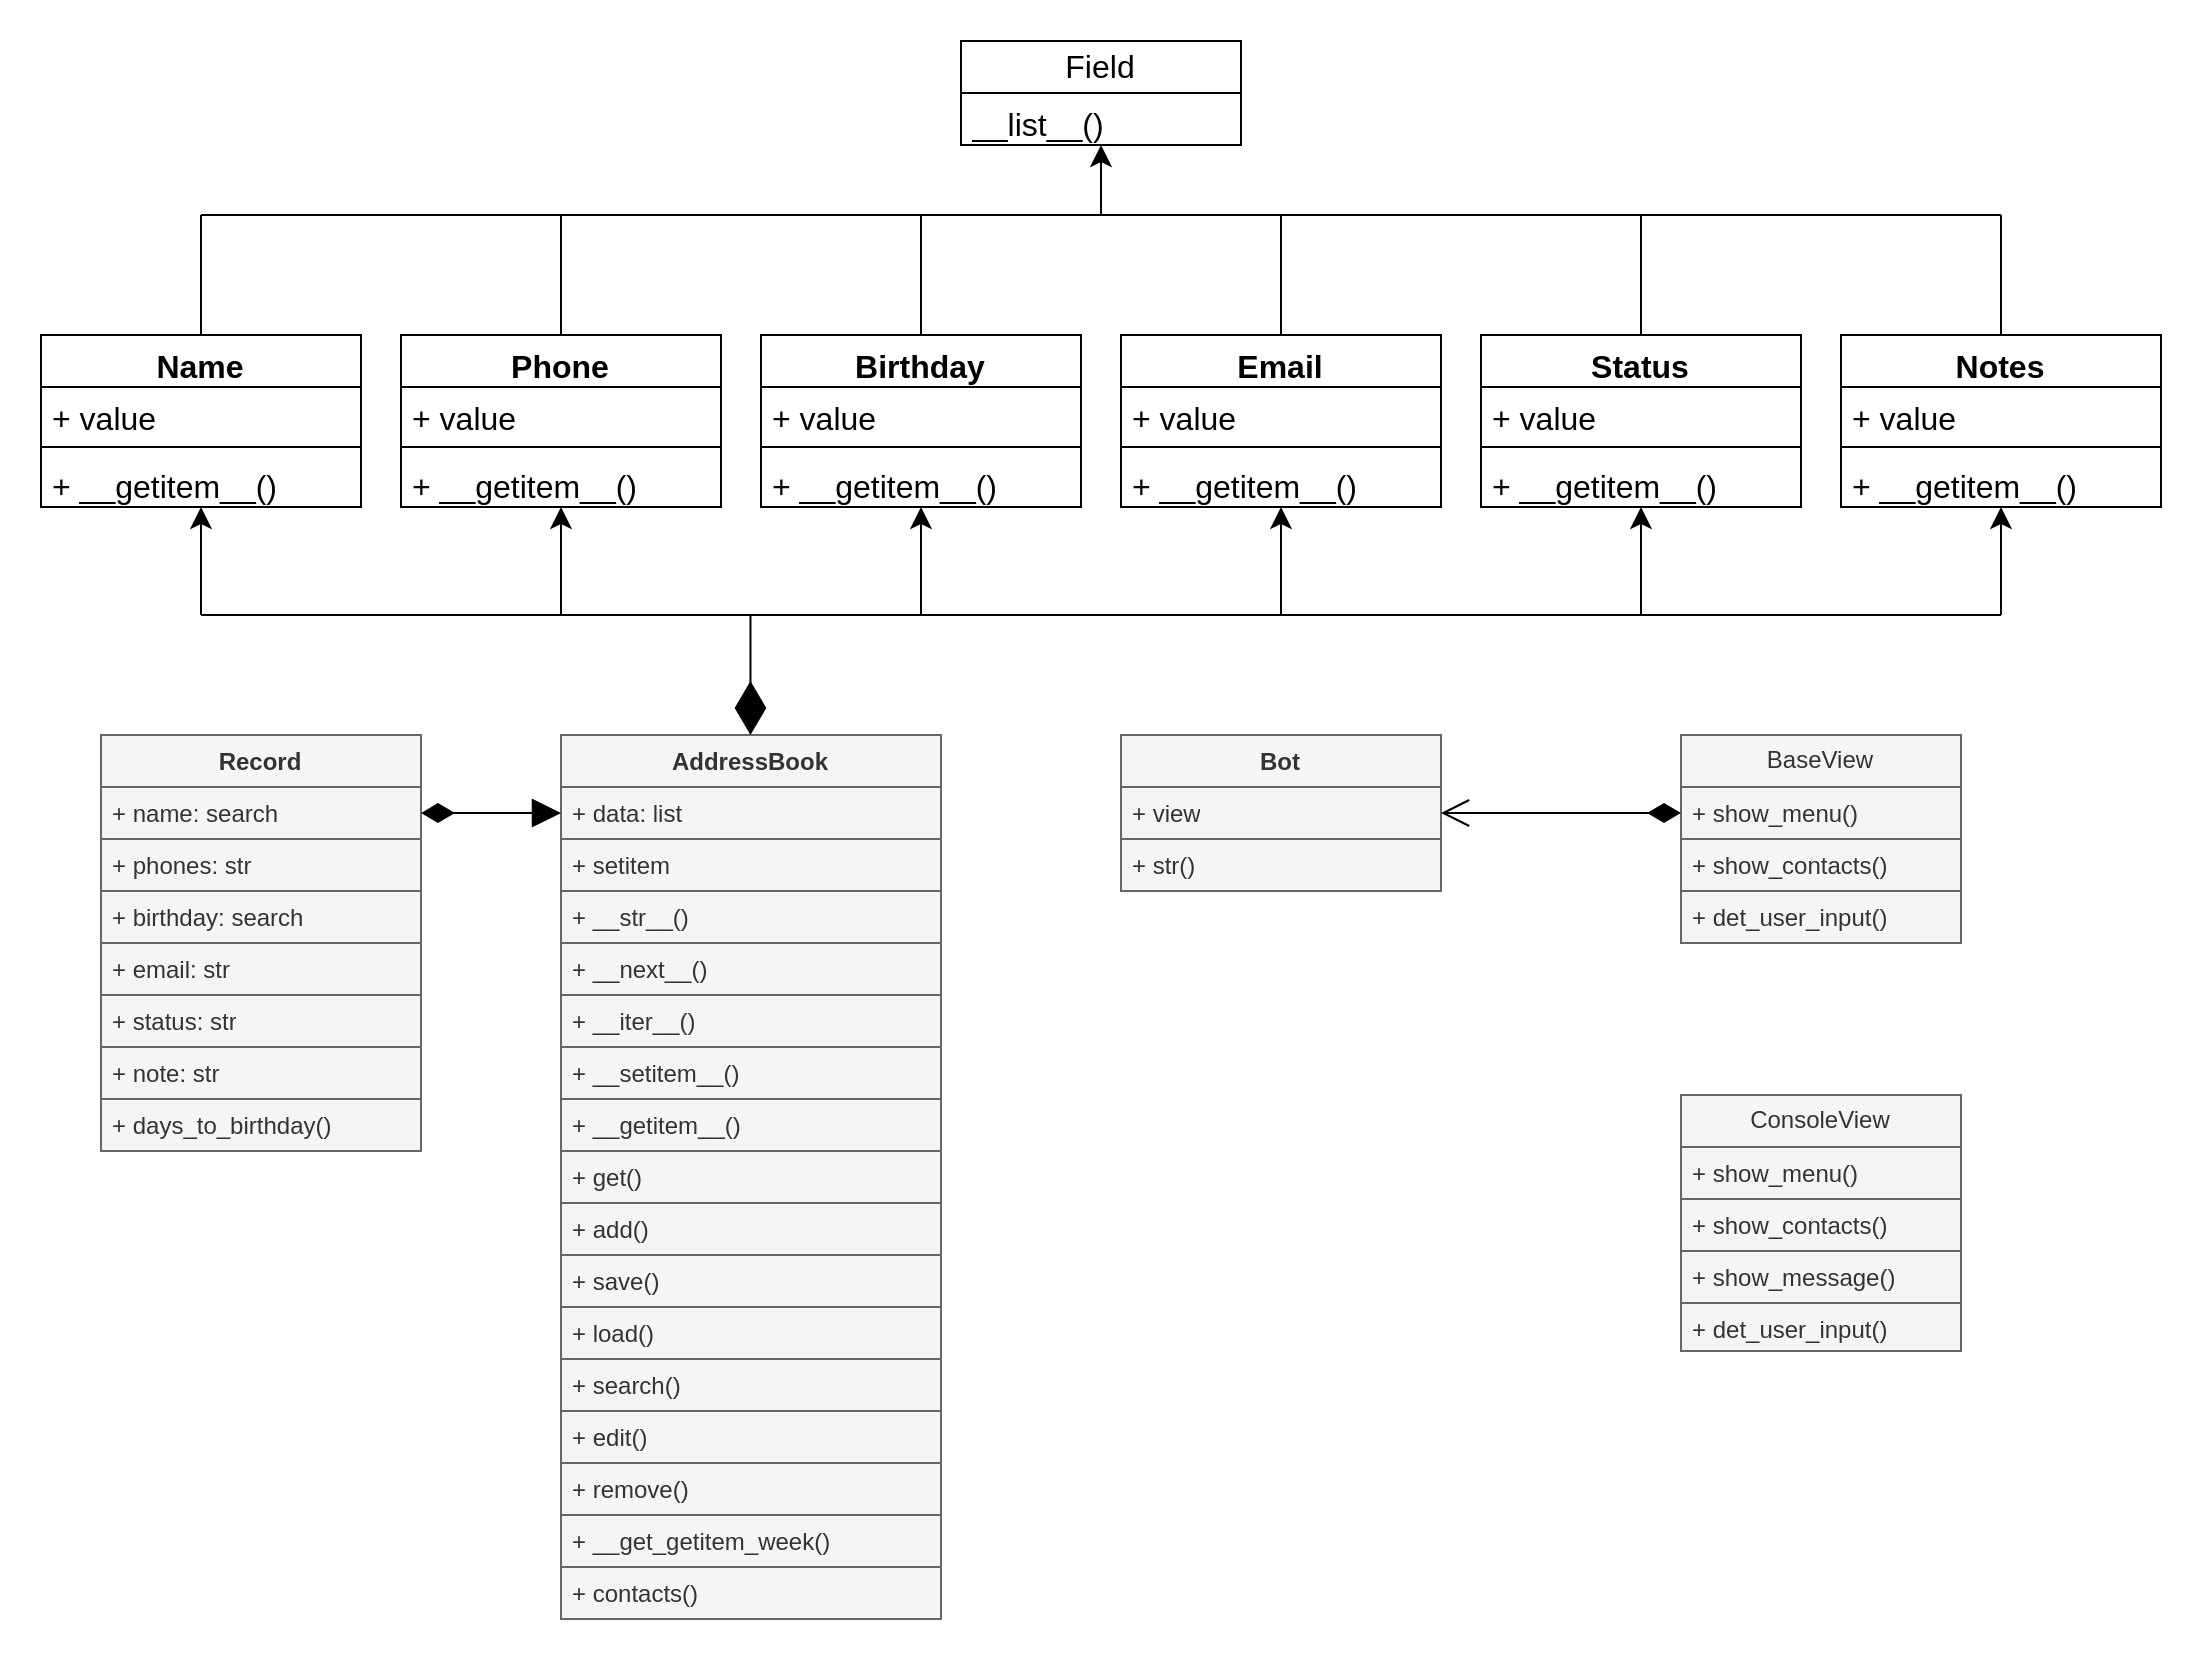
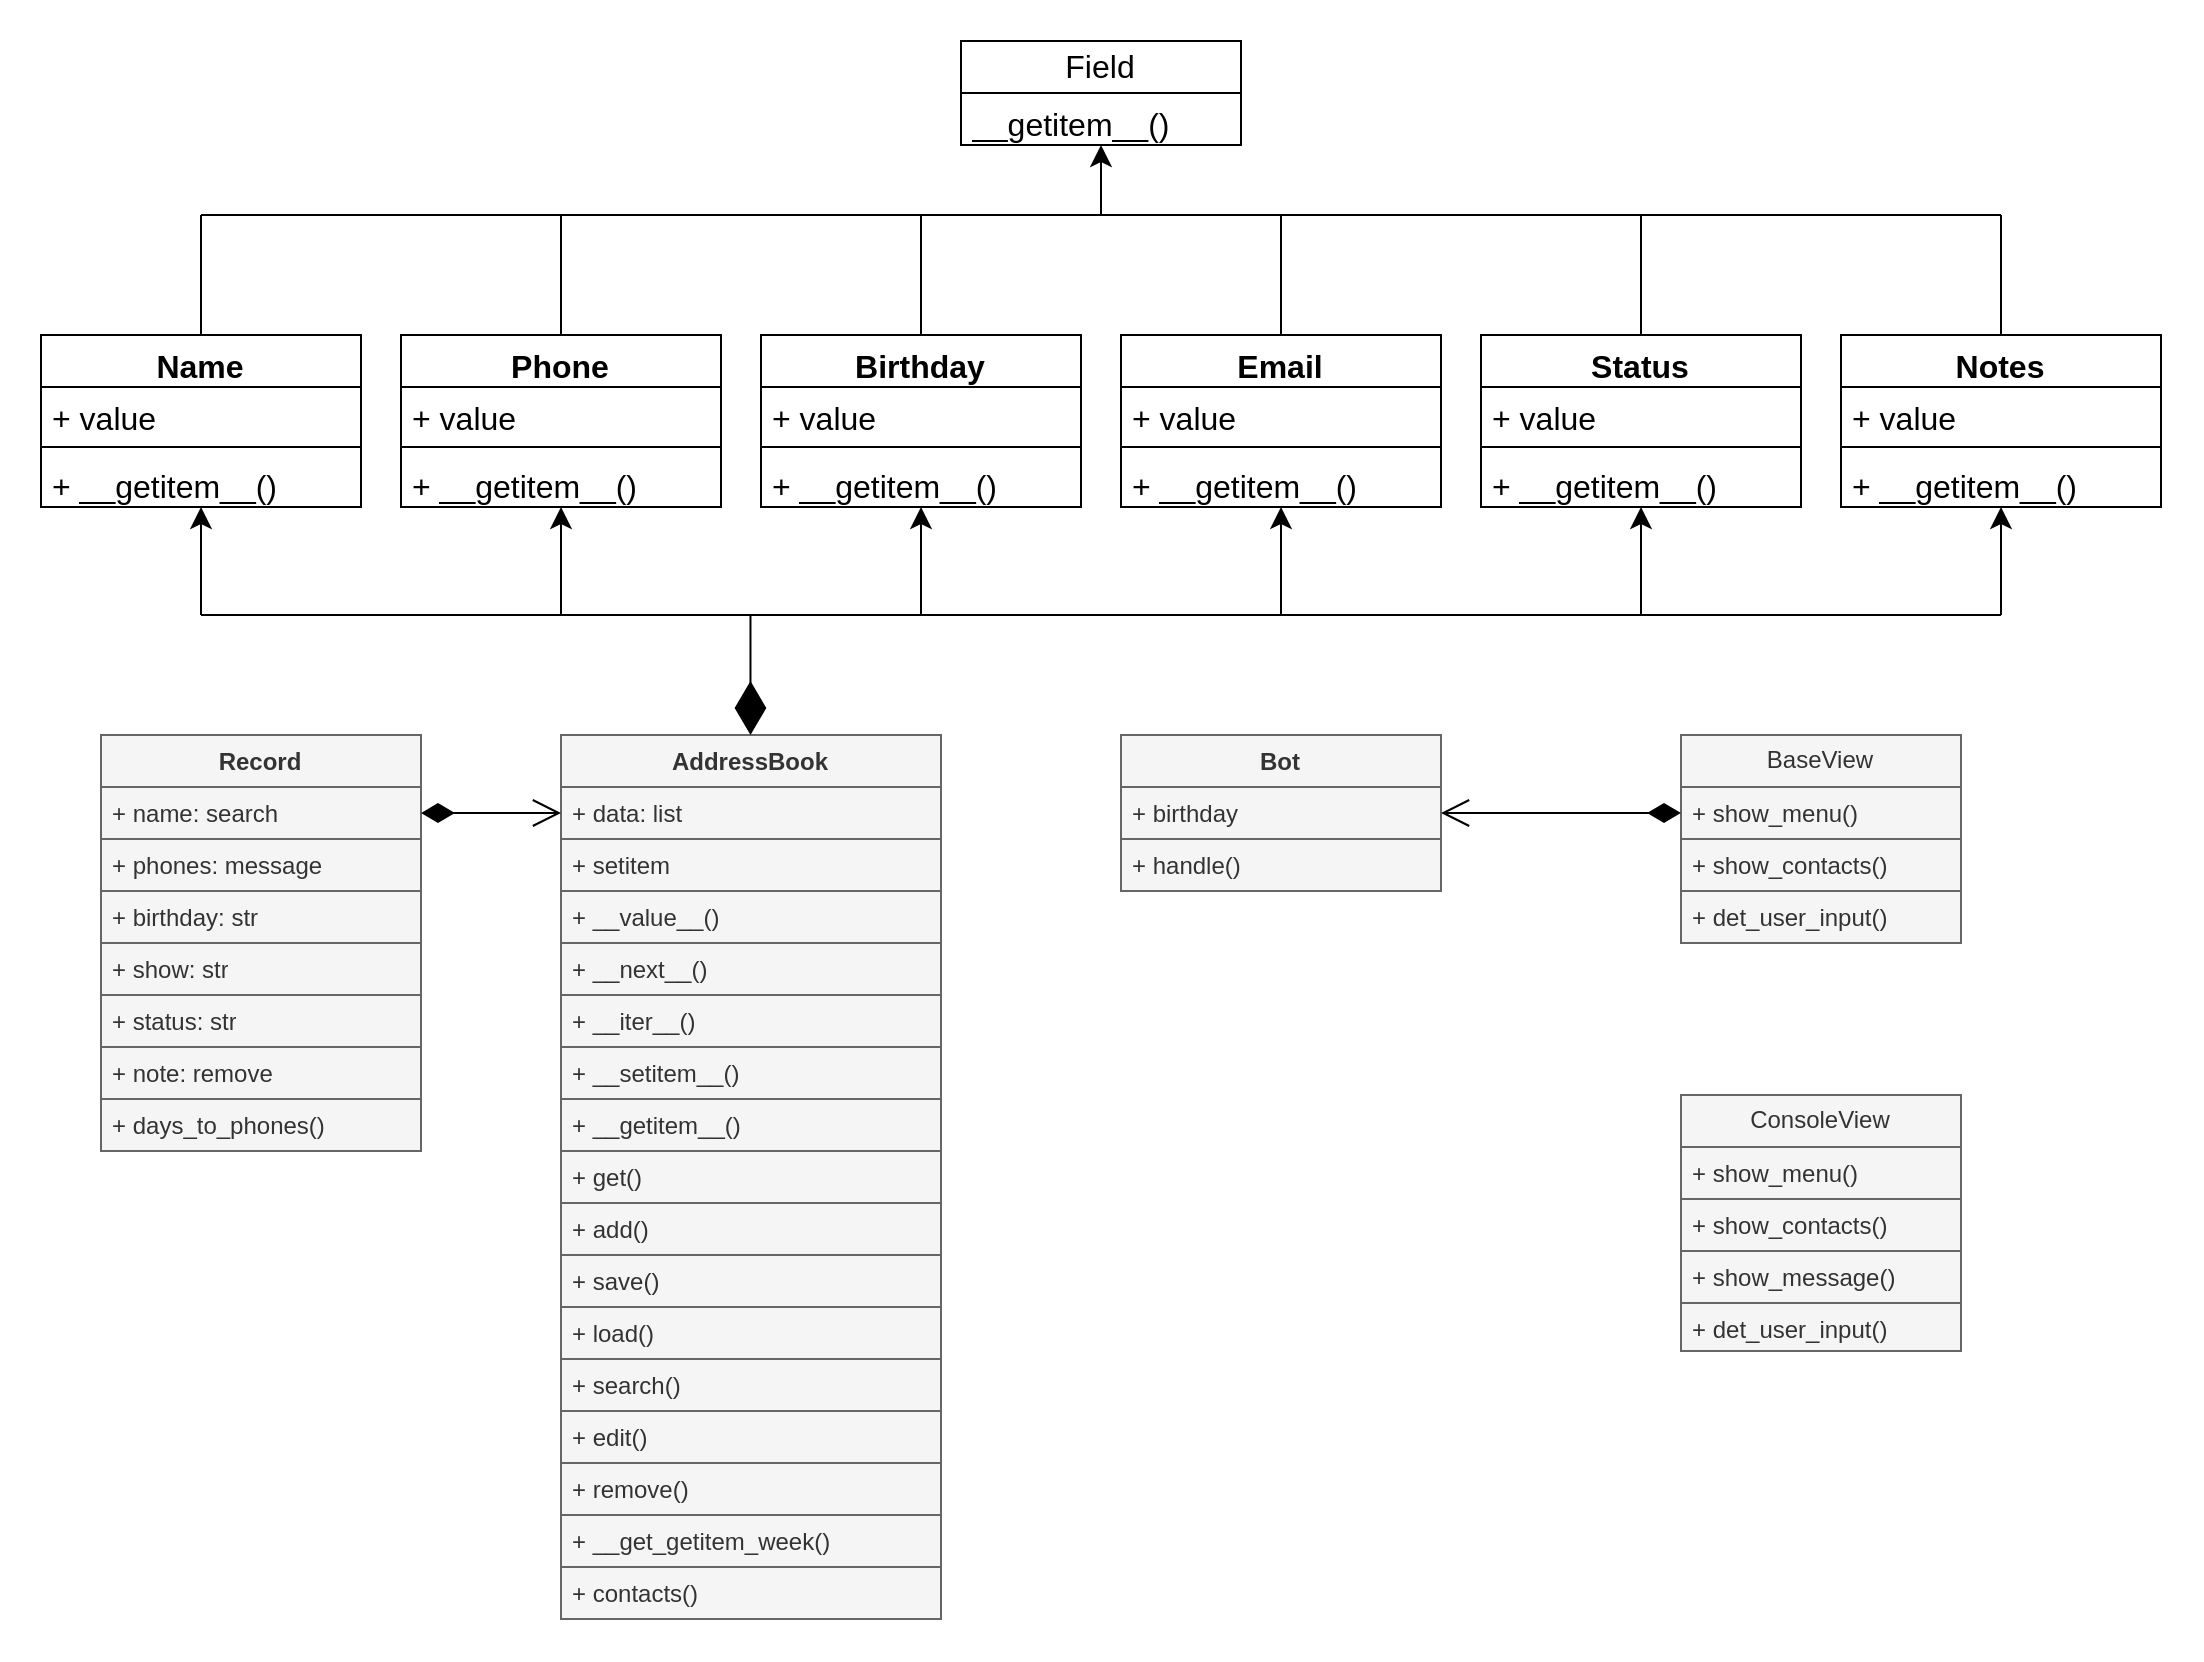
(1054, 126) -> (1085, 126)
(531, 813) -> (542, 813)
(1167, 815) -> (1194, 815)
(191, 867) -> (218, 867)
(1177, 867) -> (1194, 867)
(221, 919) -> (201, 919)
(644, 919) -> (654, 919)
(178, 971) -> (178, 971)
(178, 1075) -> (198, 1075)
(241, 1127) -> (231, 1127)
